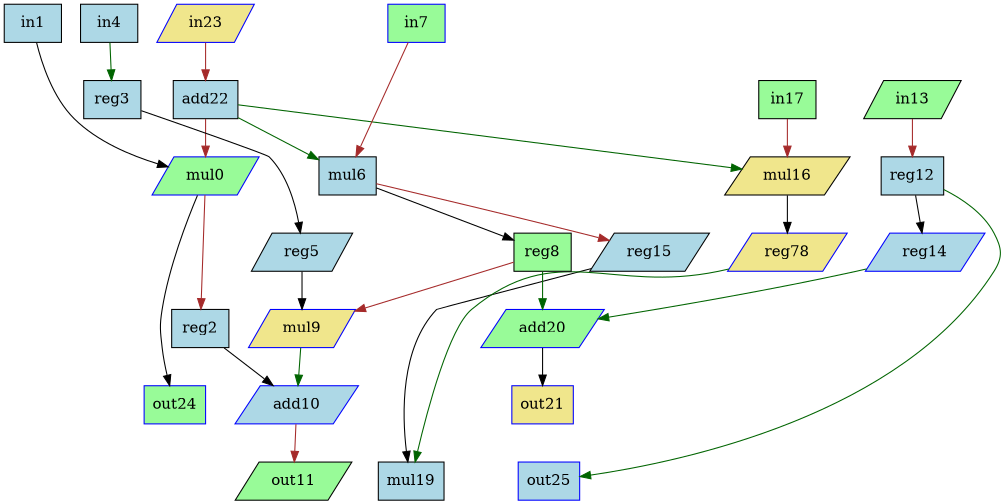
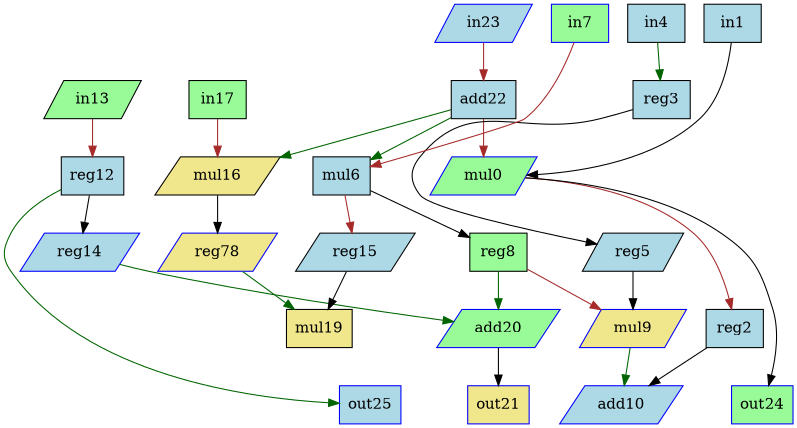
(206, 23) -> (484, 23)
(294, 481) -> none
(411, 481) -> (319, 329)
